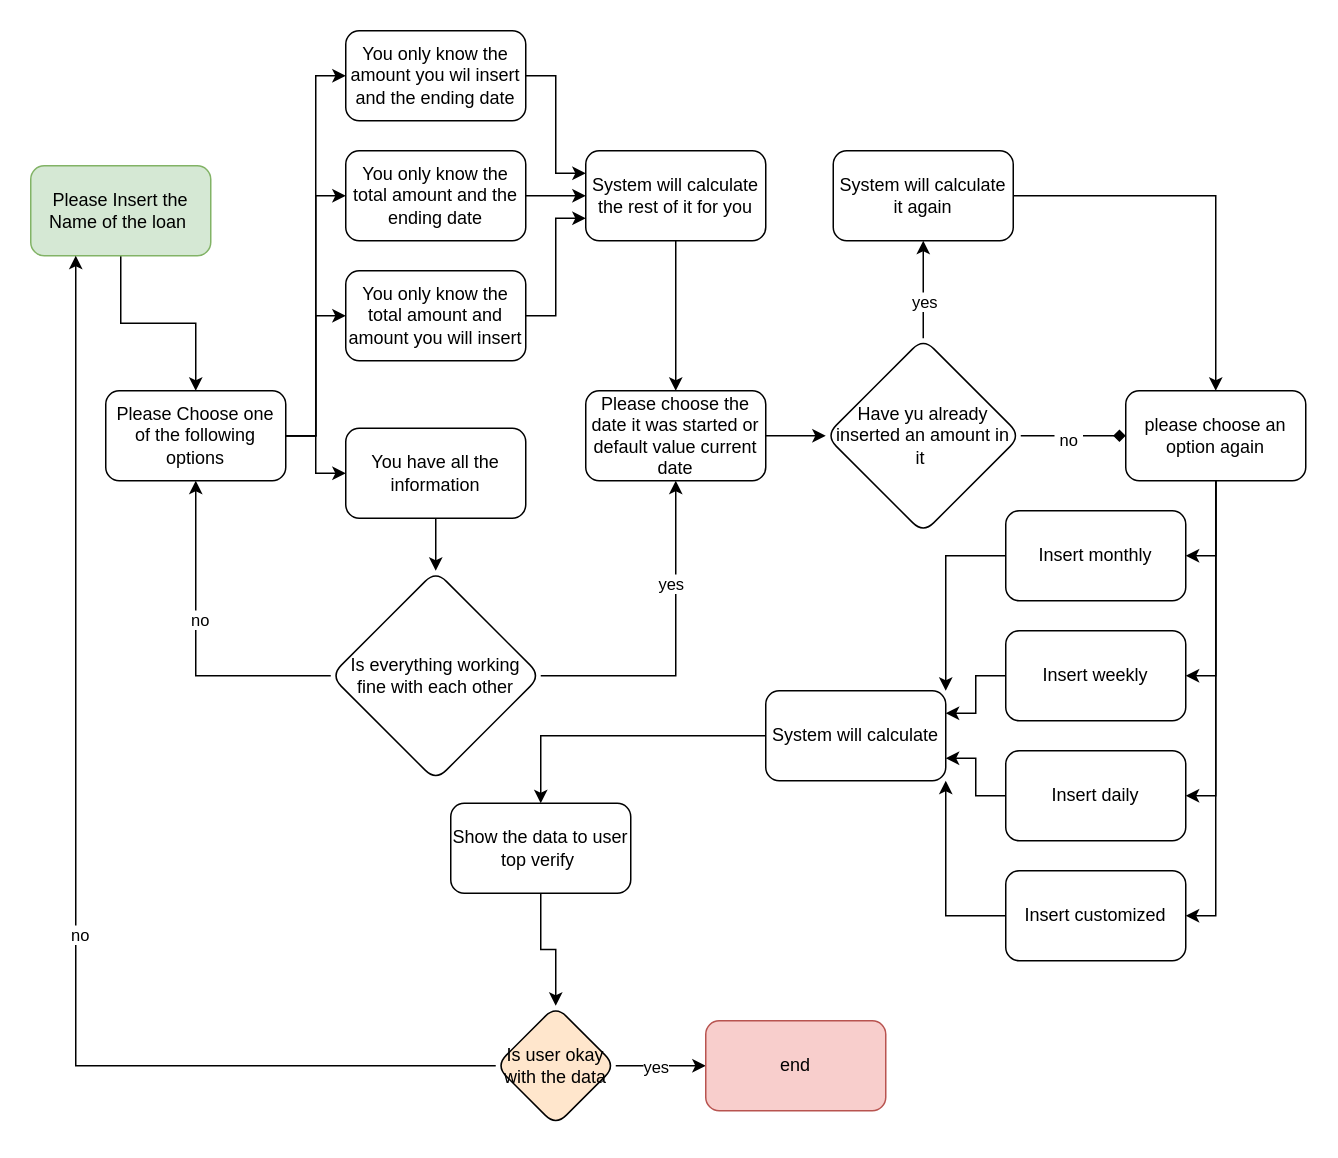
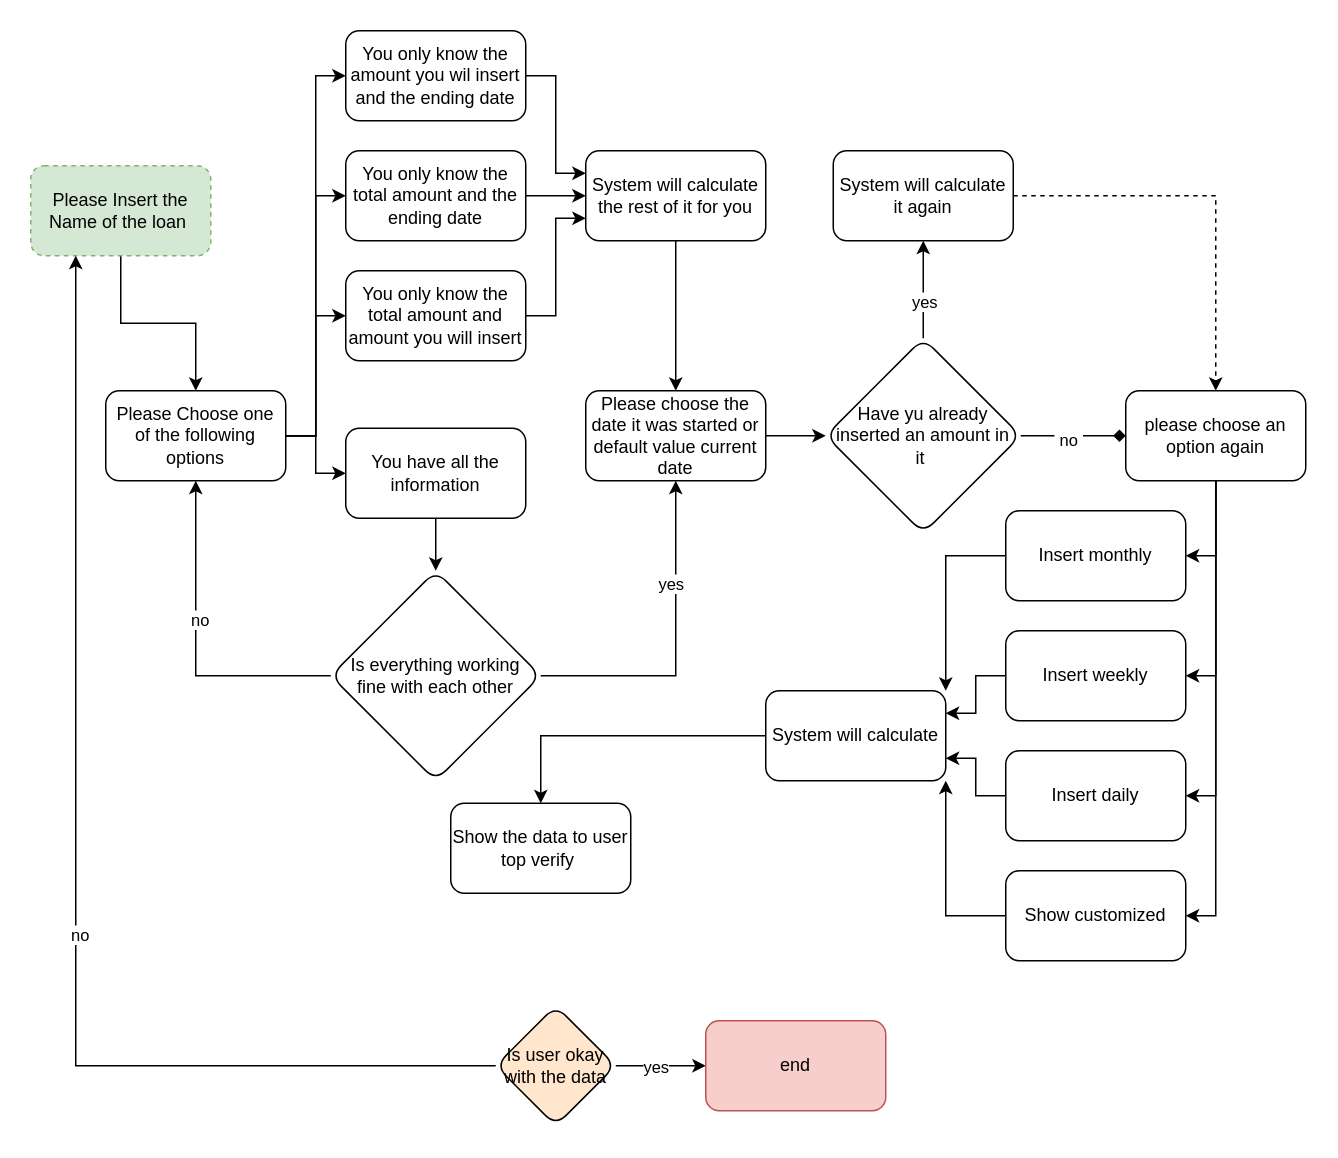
(1209, 196) -> (1209, 196)
(121, 211) -> (121, 211)
(1096, 916) -> (1096, 916)
(543, 950) -> none
